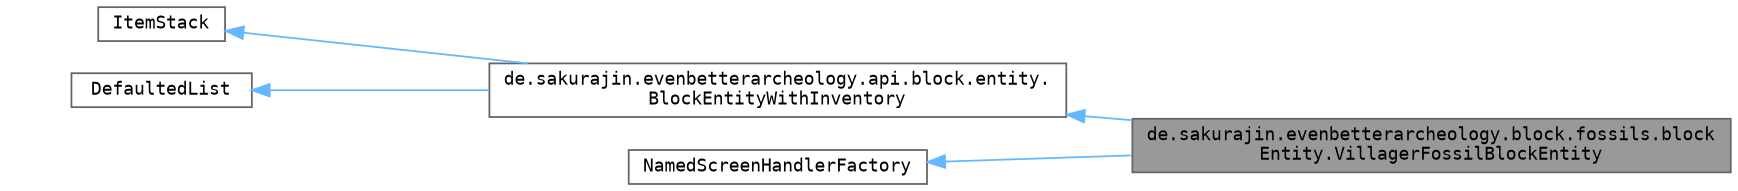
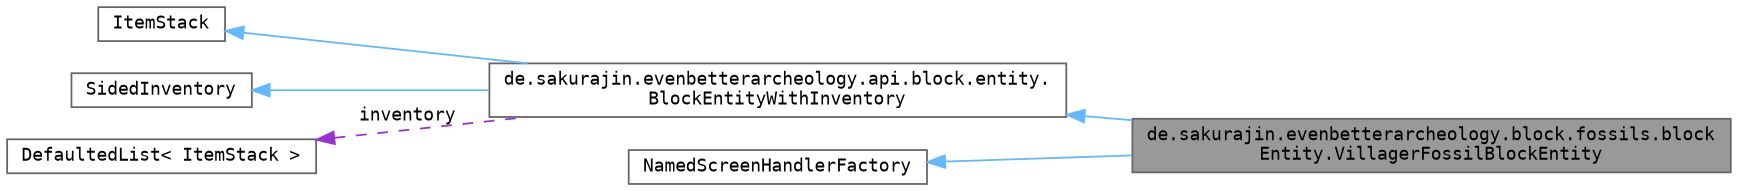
(162, 90) -> (162, 90)
none -> (162, 156)
